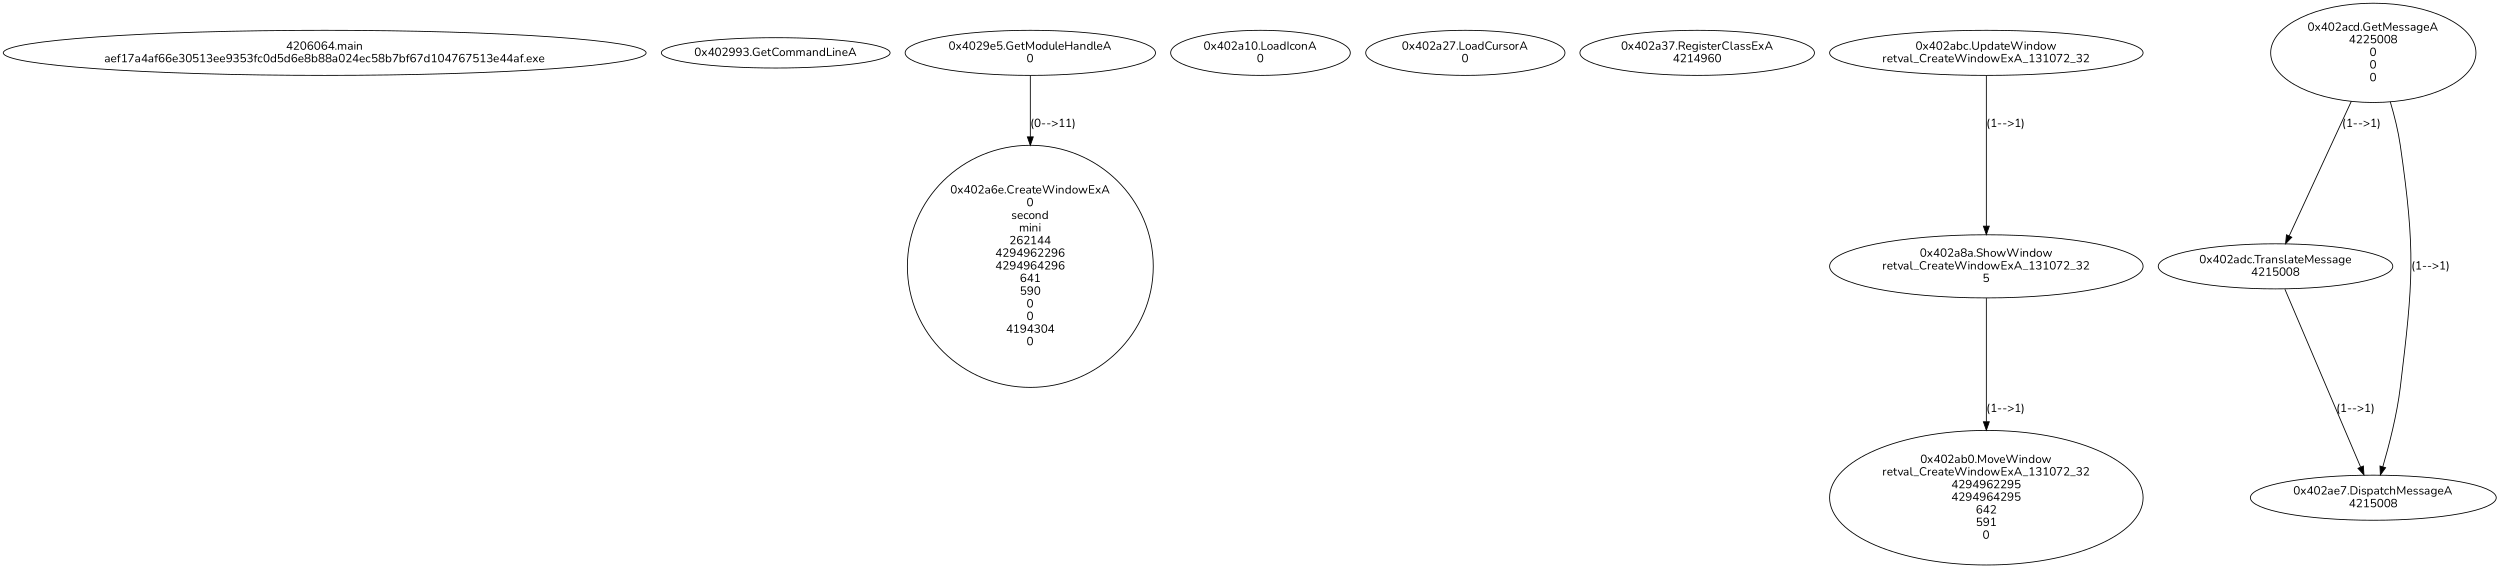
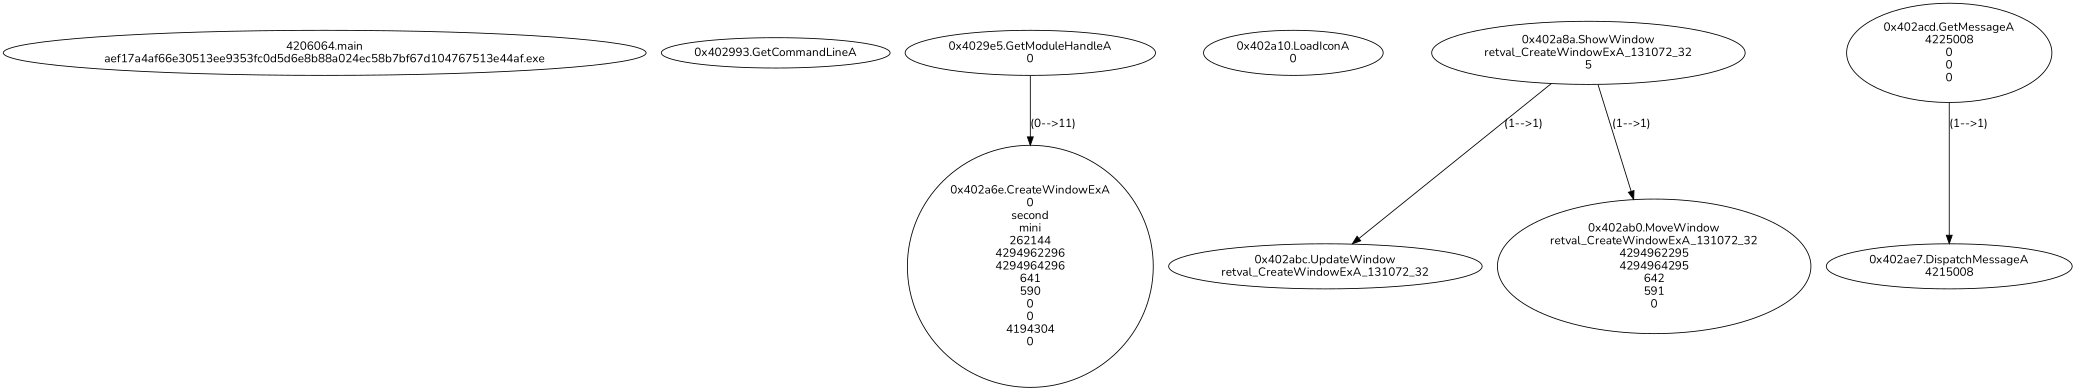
(1465, 53) -> none
(1697, 53) -> none
(1986, 151) -> (1455, 161)
(2275, 266) -> none
